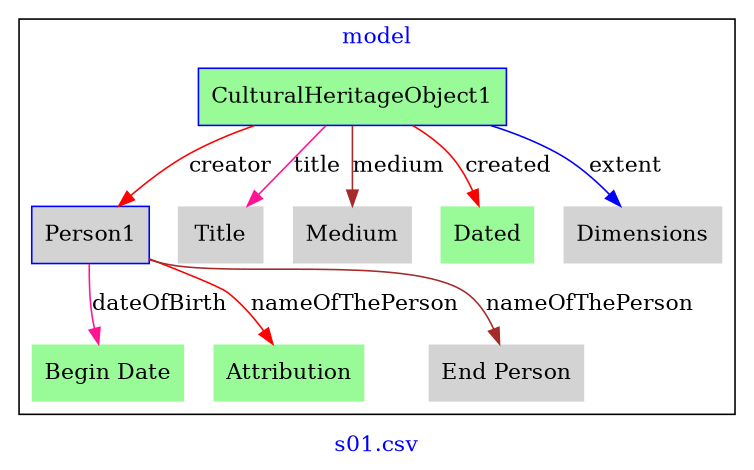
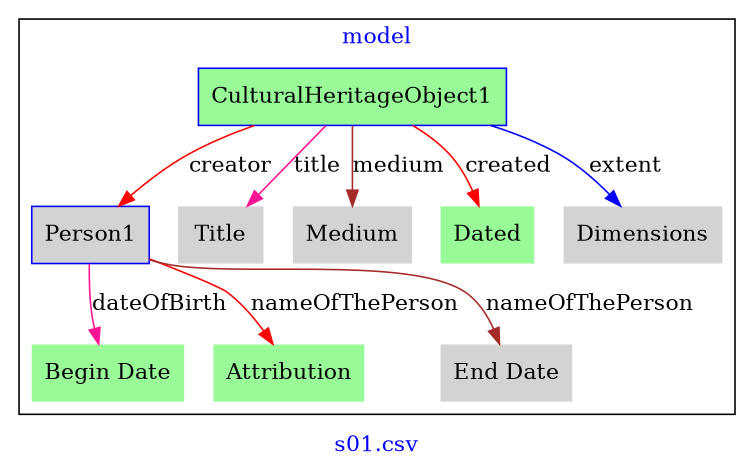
(506, 373) -> (506, 373)
